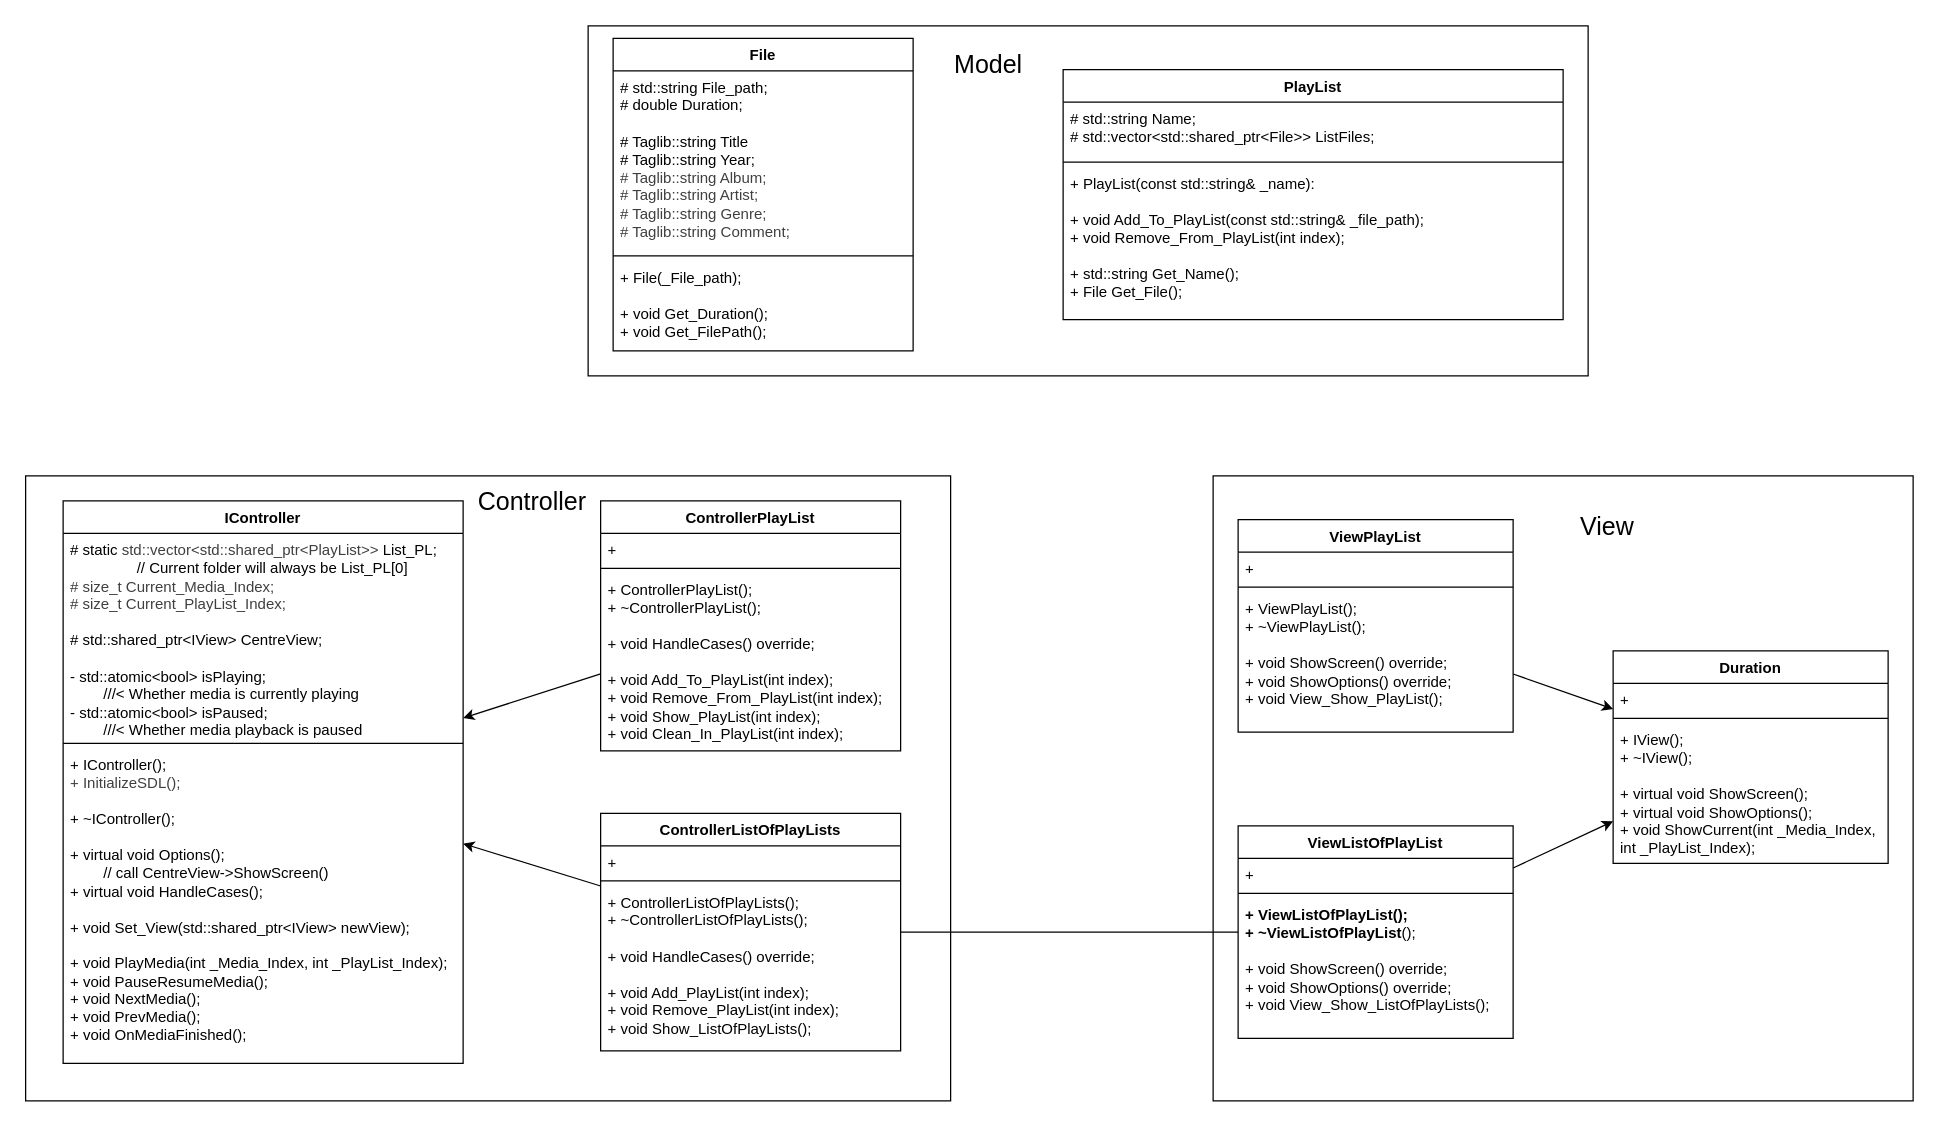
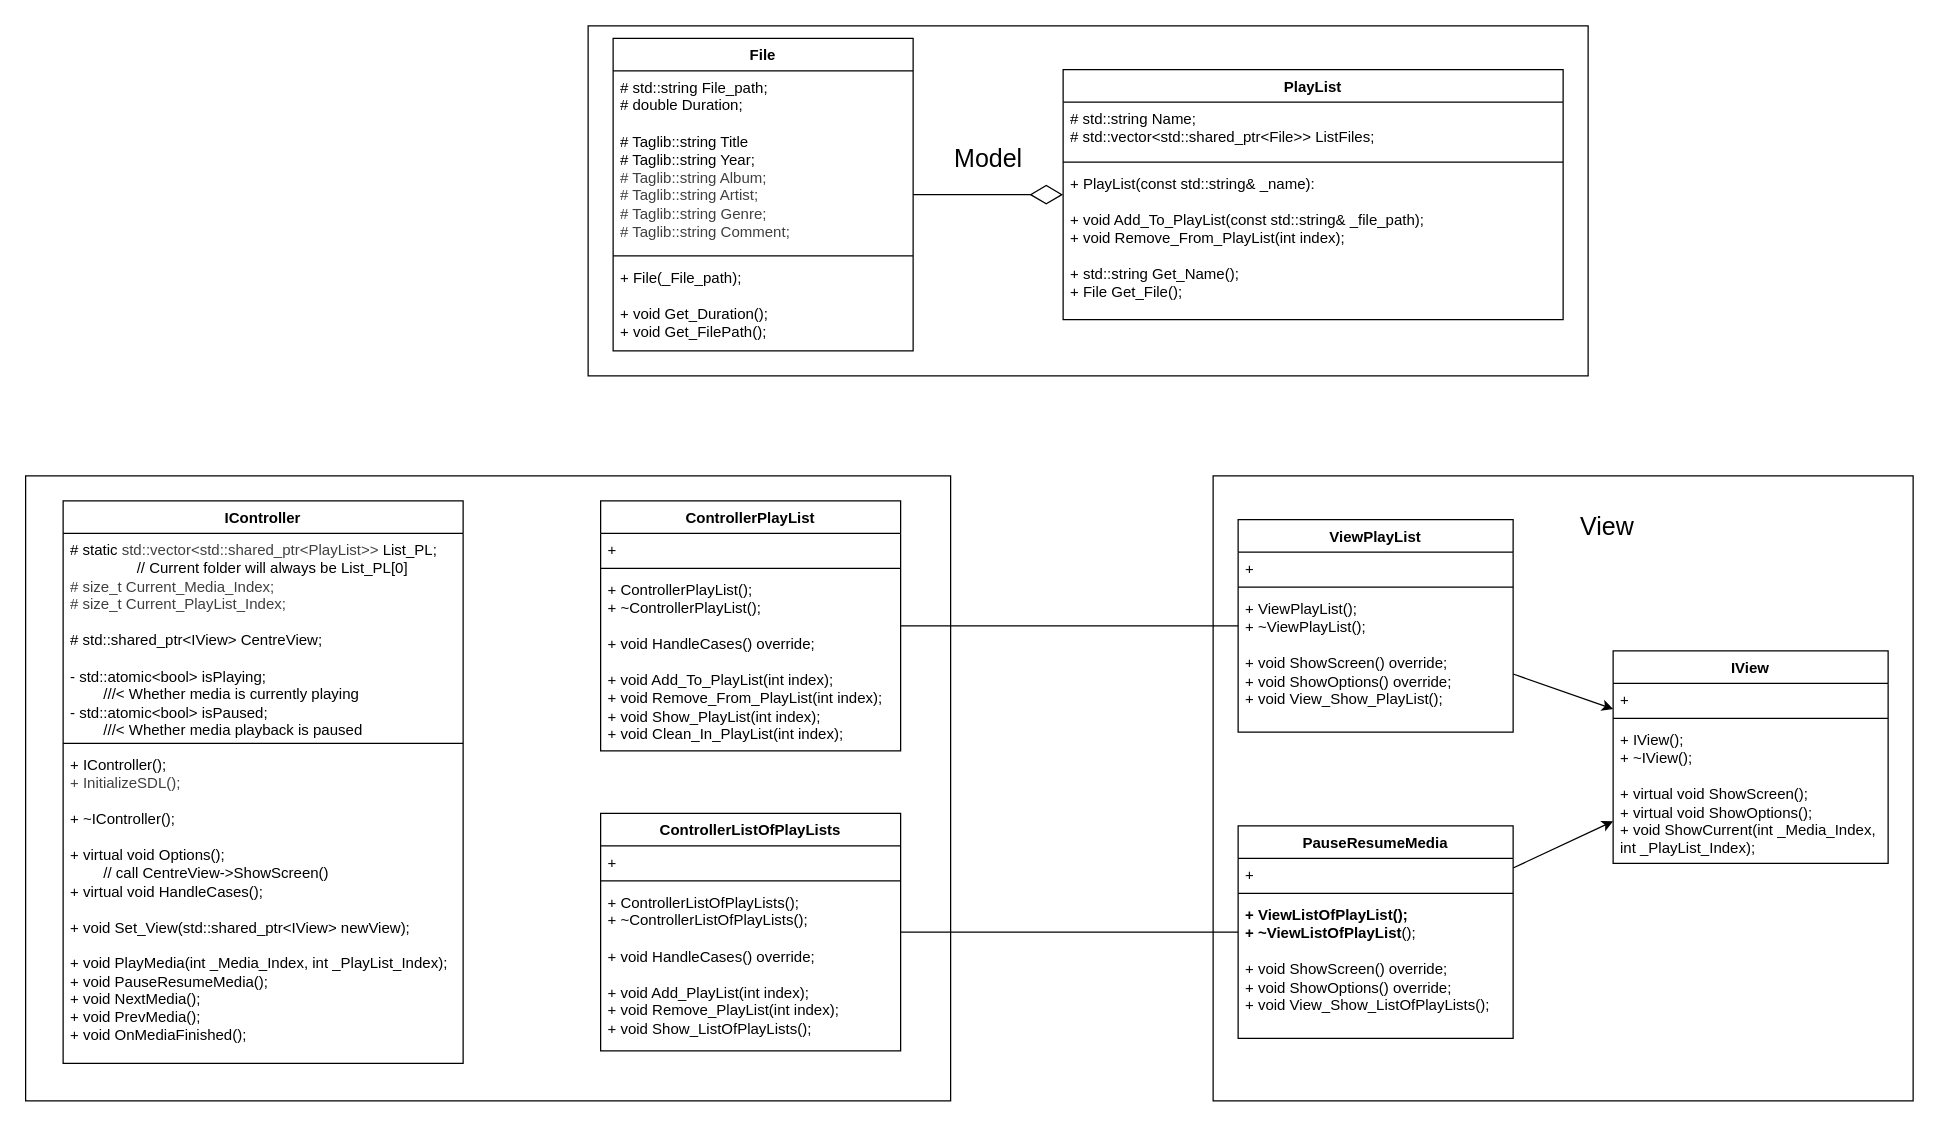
(988, 63) -> (988, 157)
none -> (972, 194)
(532, 501) -> none
none -> (1069, 626)
(1751, 668) -> (1751, 668)
(535, 695) -> none
(1376, 843) -> (1376, 843)
(534, 865) -> none
